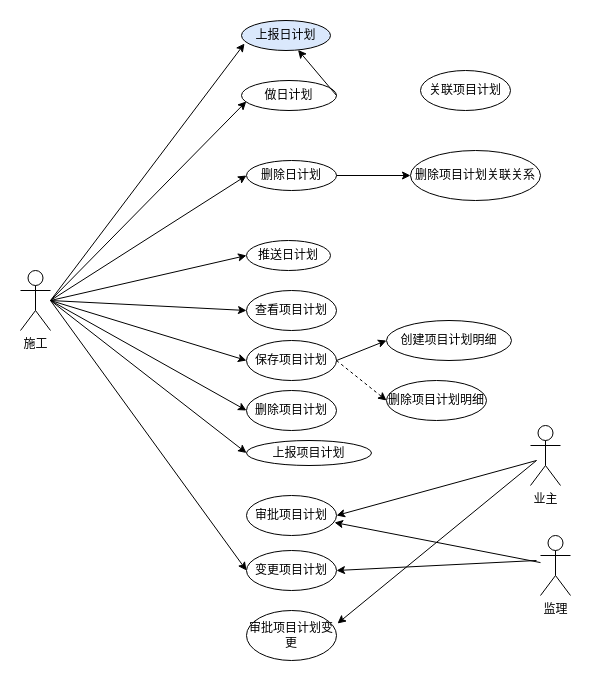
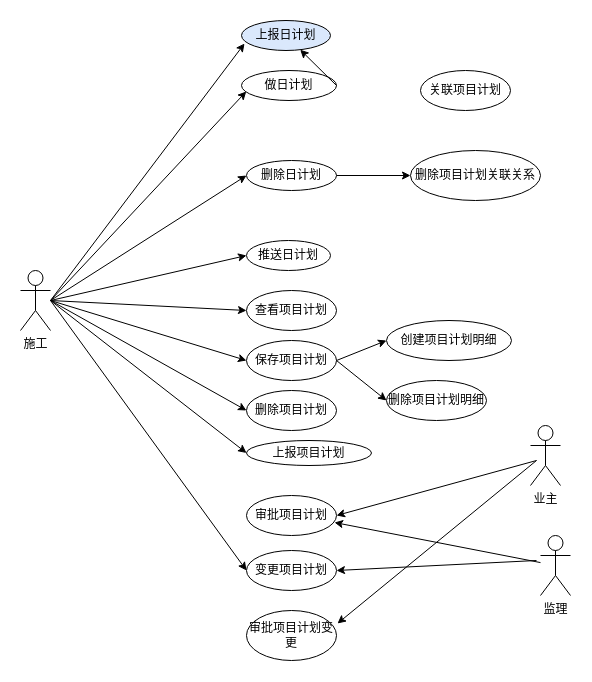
(289, 96) -> (289, 86)
(358, 378) -> (358, 378)
